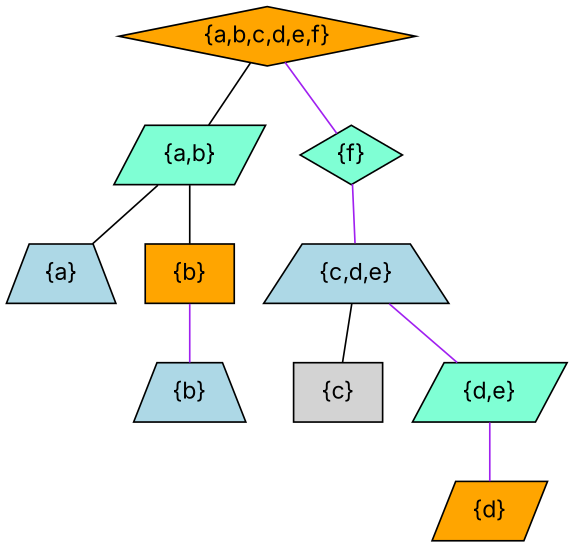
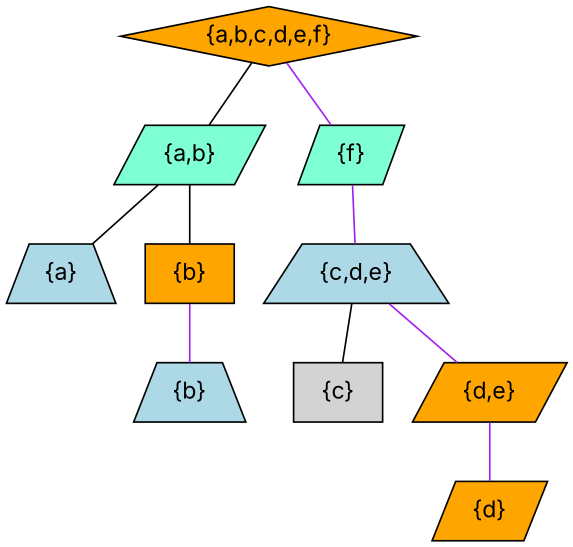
(351, 155) -> (351, 155)
(490, 392) -> (490, 392)
